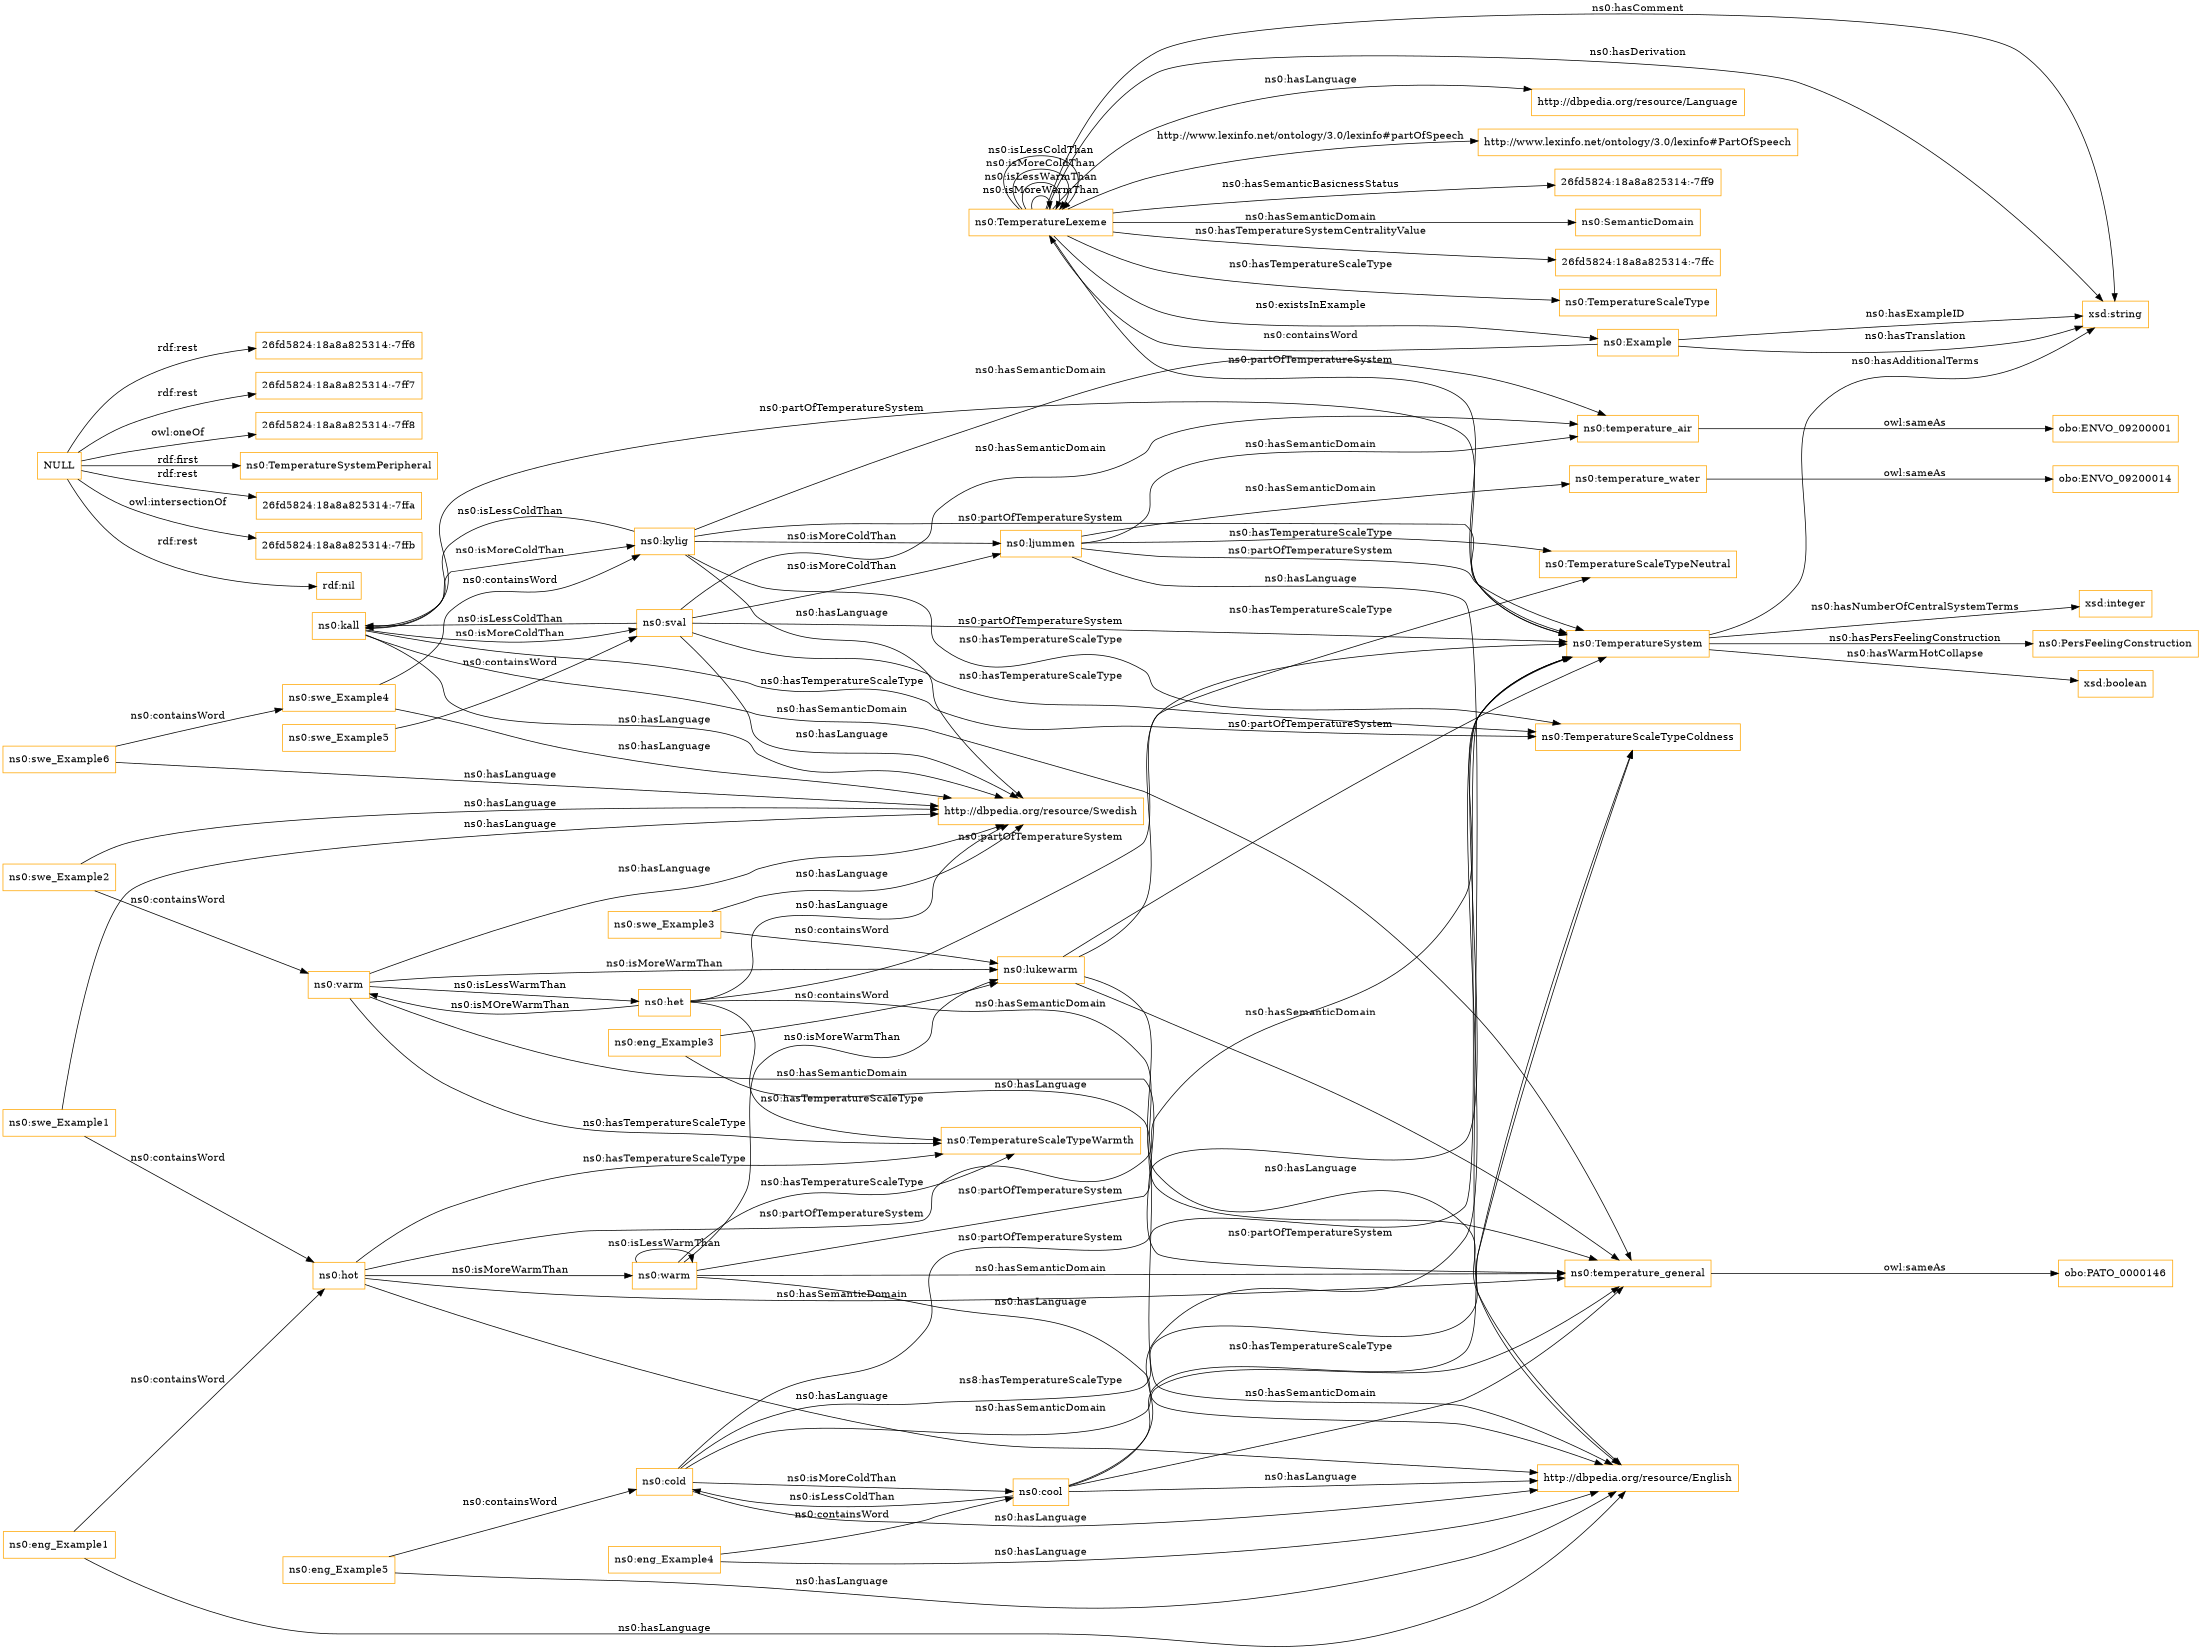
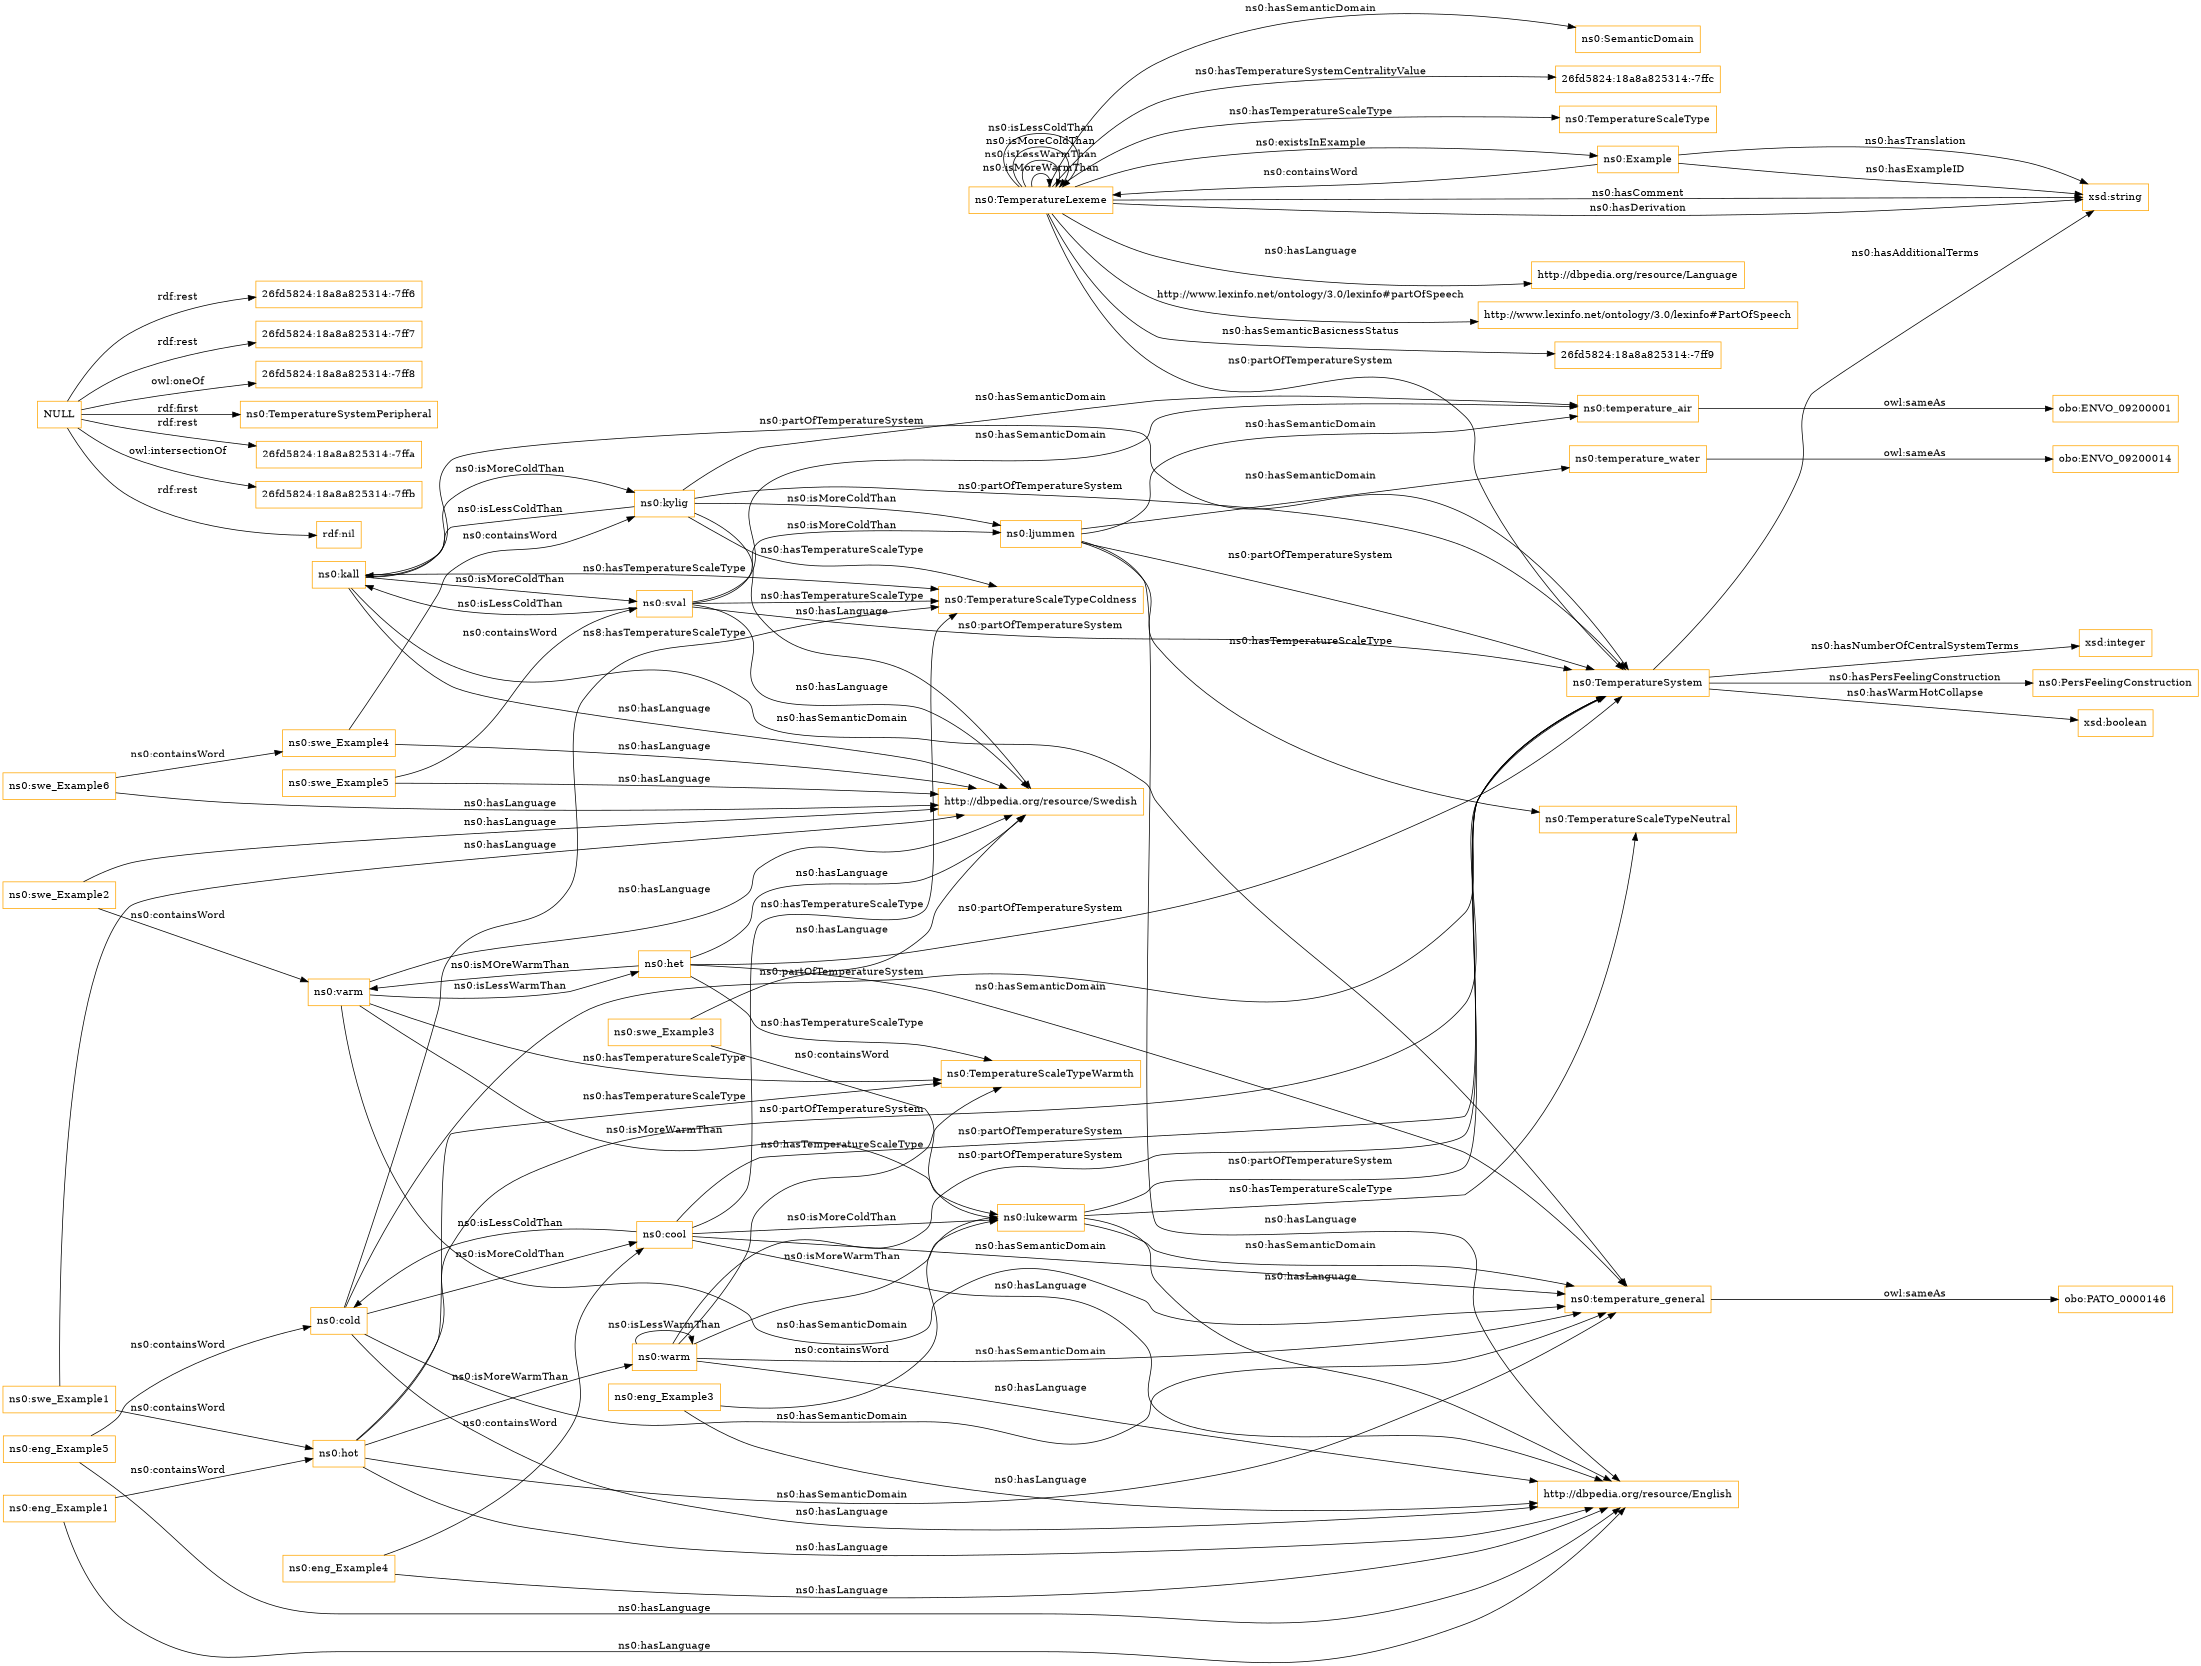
none -> (663, 786)
none -> (841, 1227)
